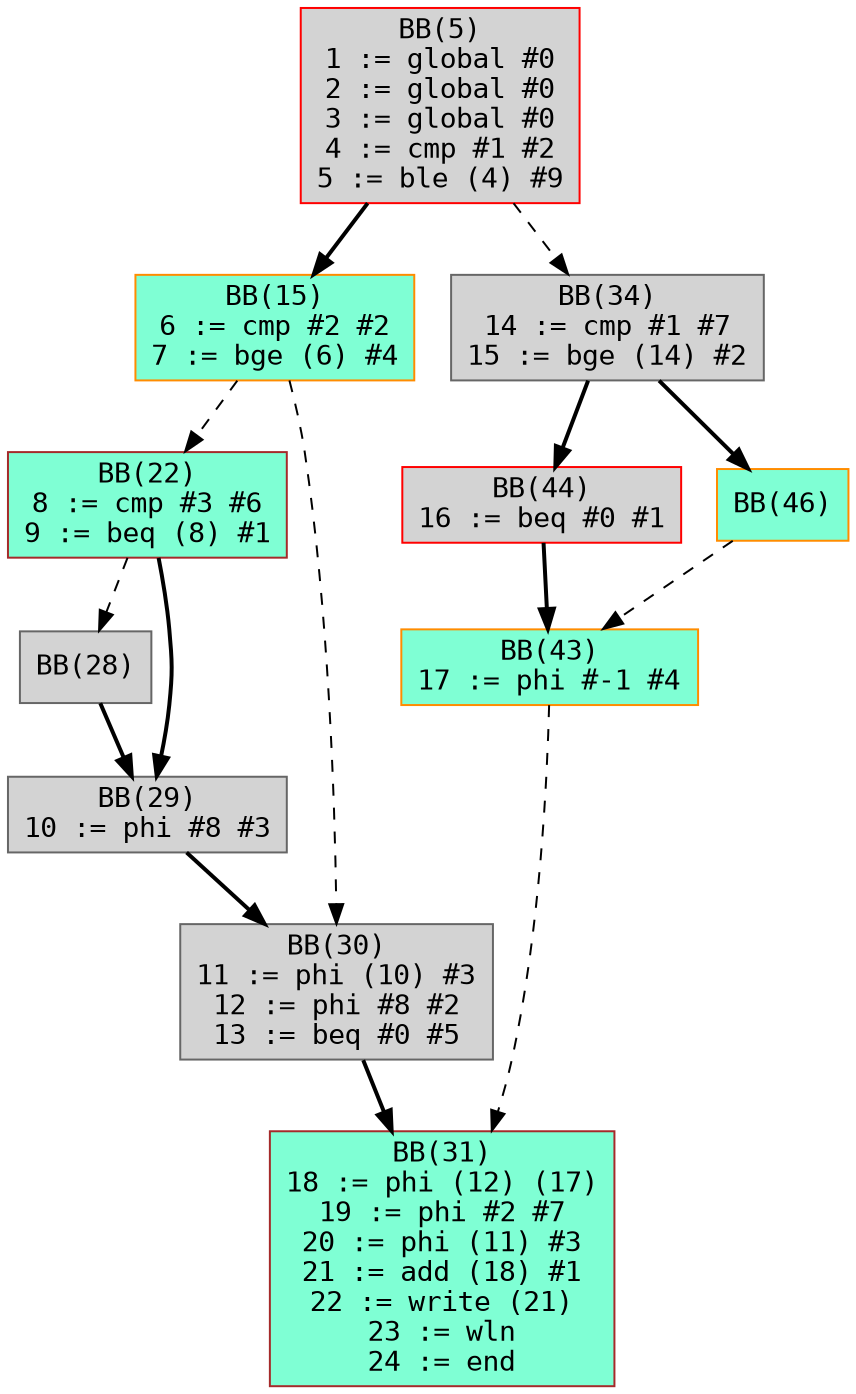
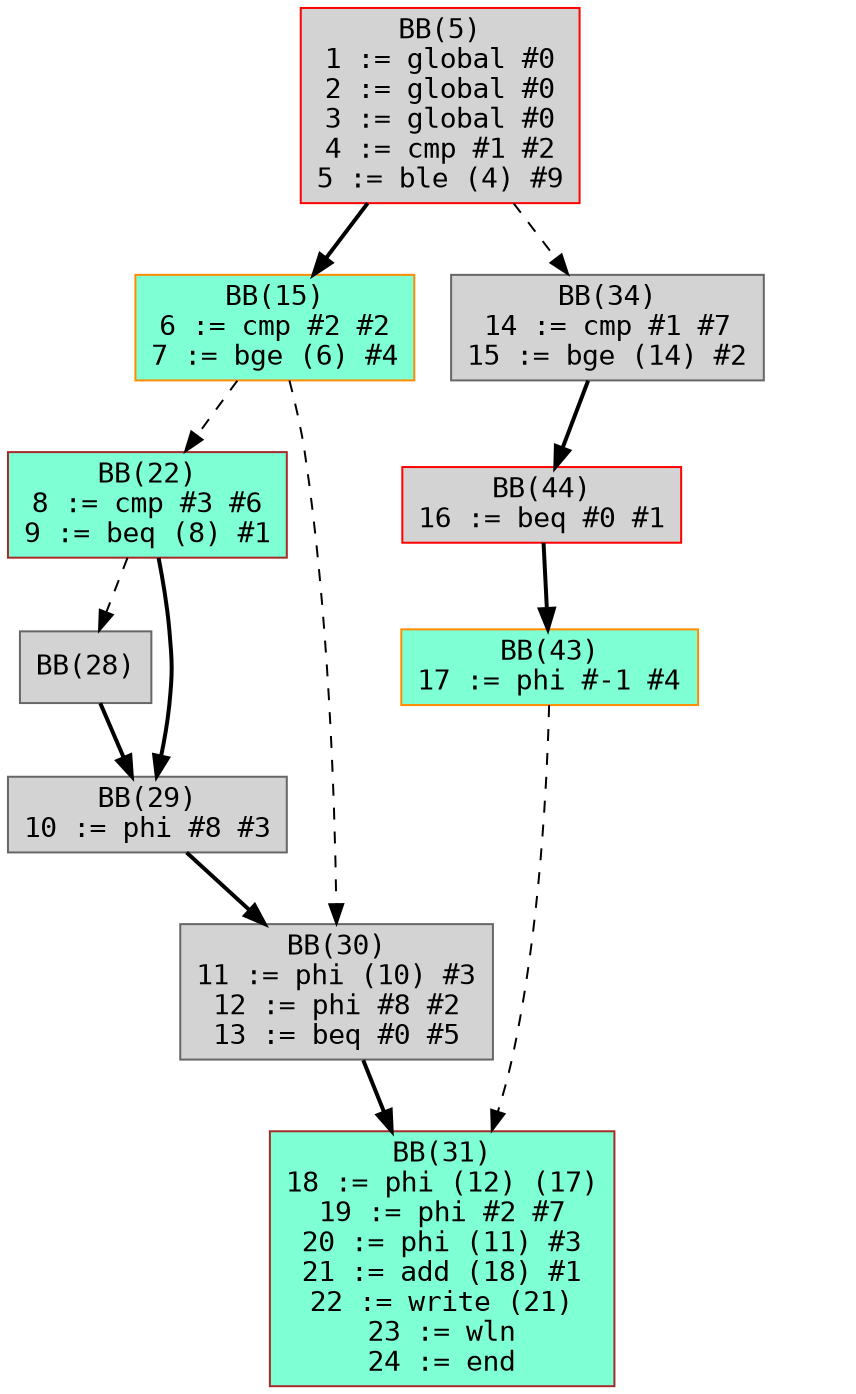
(783, 505) -> none
